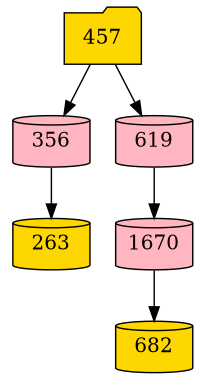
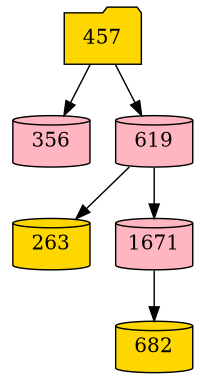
(51, 186) -> (108, 188)
(154, 244) -> (154, 244)
